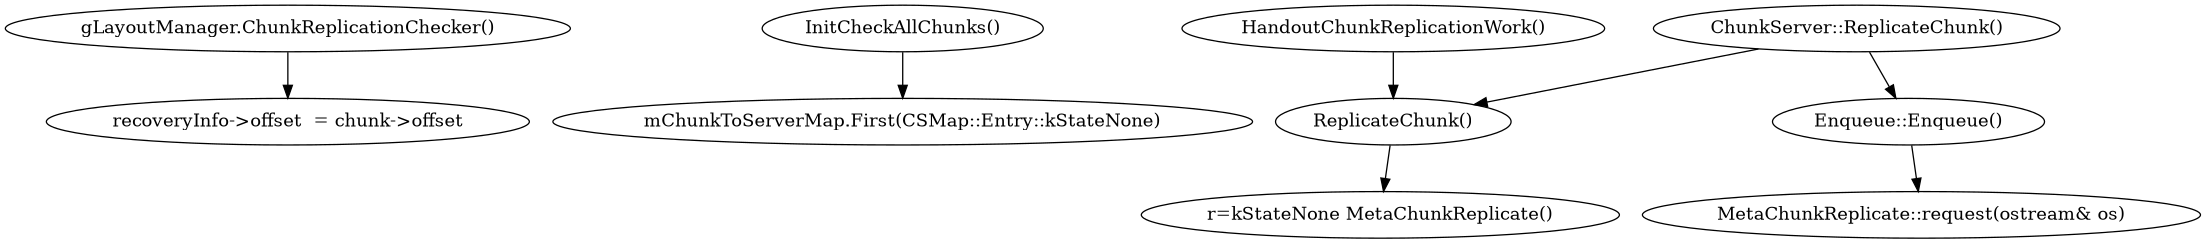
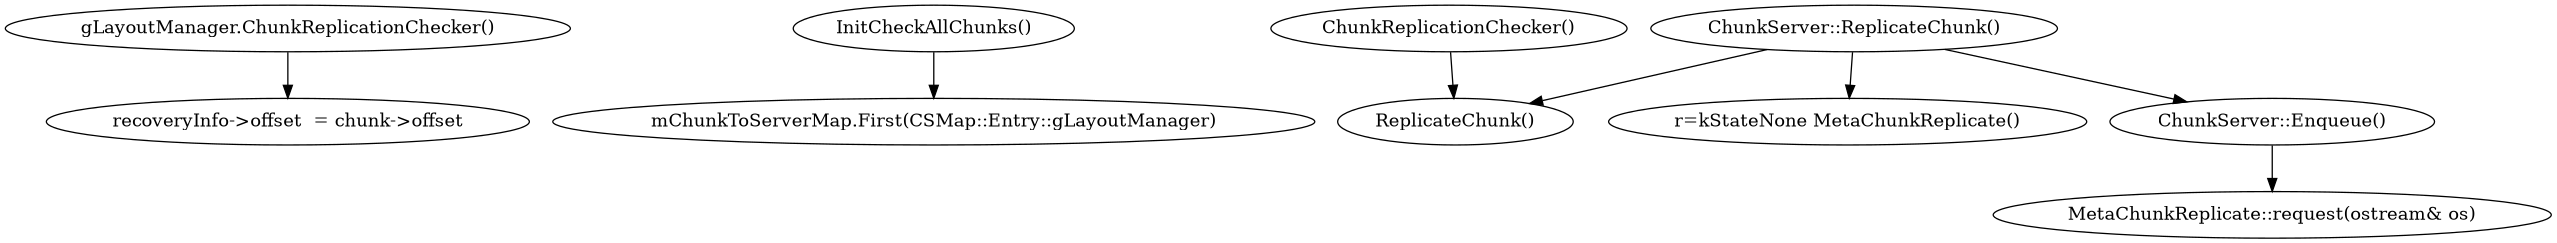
(1393, 28) -> (1449, 28)
(903, 122) -> (934, 122)
(1909, 122) -> (2272, 122)
(1388, 162) -> (1851, 69)
